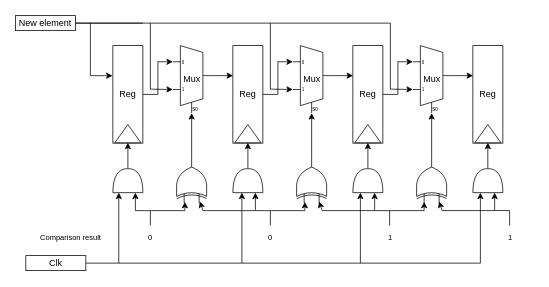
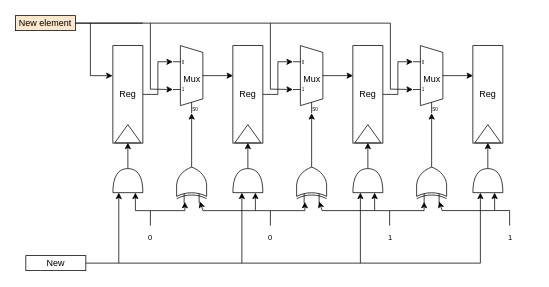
(45, 23) -> (45, 23)
(71, 237) -> none
(56, 263) -> (56, 263)
